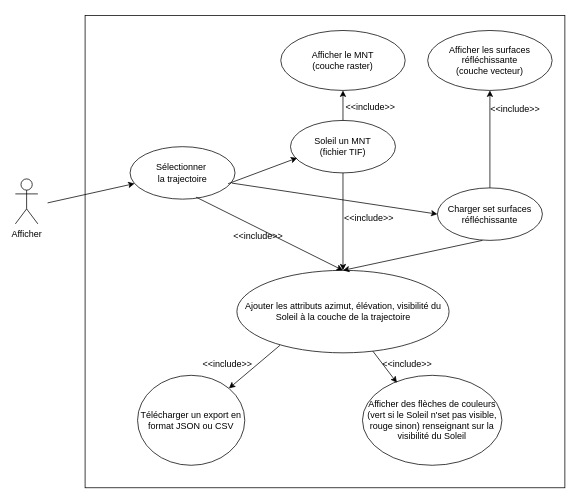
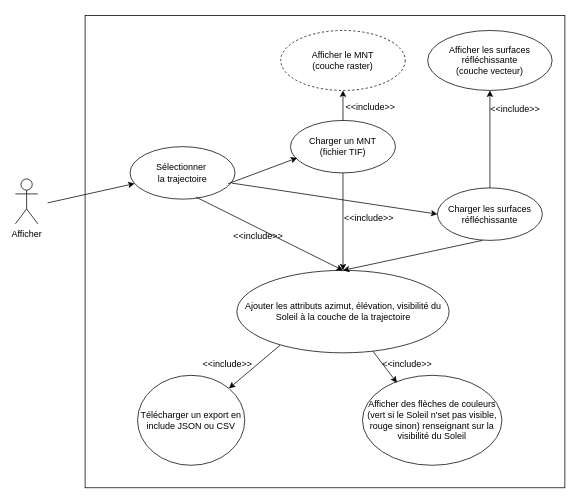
(343, 60) -> (343, 60)
(343, 147) -> (343, 147)
(490, 214) -> (490, 214)
(191, 420) -> (191, 420)
